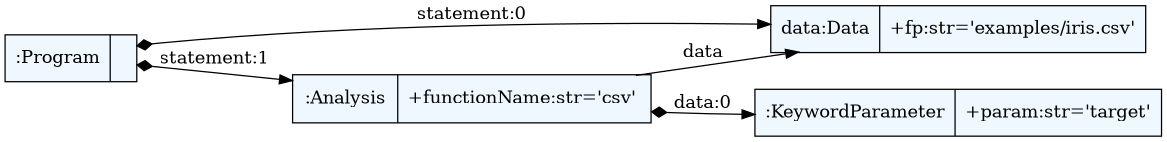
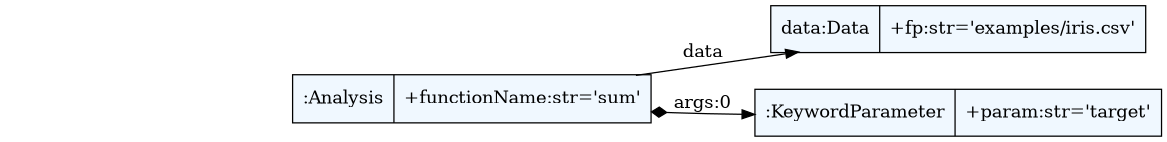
(71, 58) -> none
(522, 98) -> (522, 98)
(703, 103) -> (703, 103)
